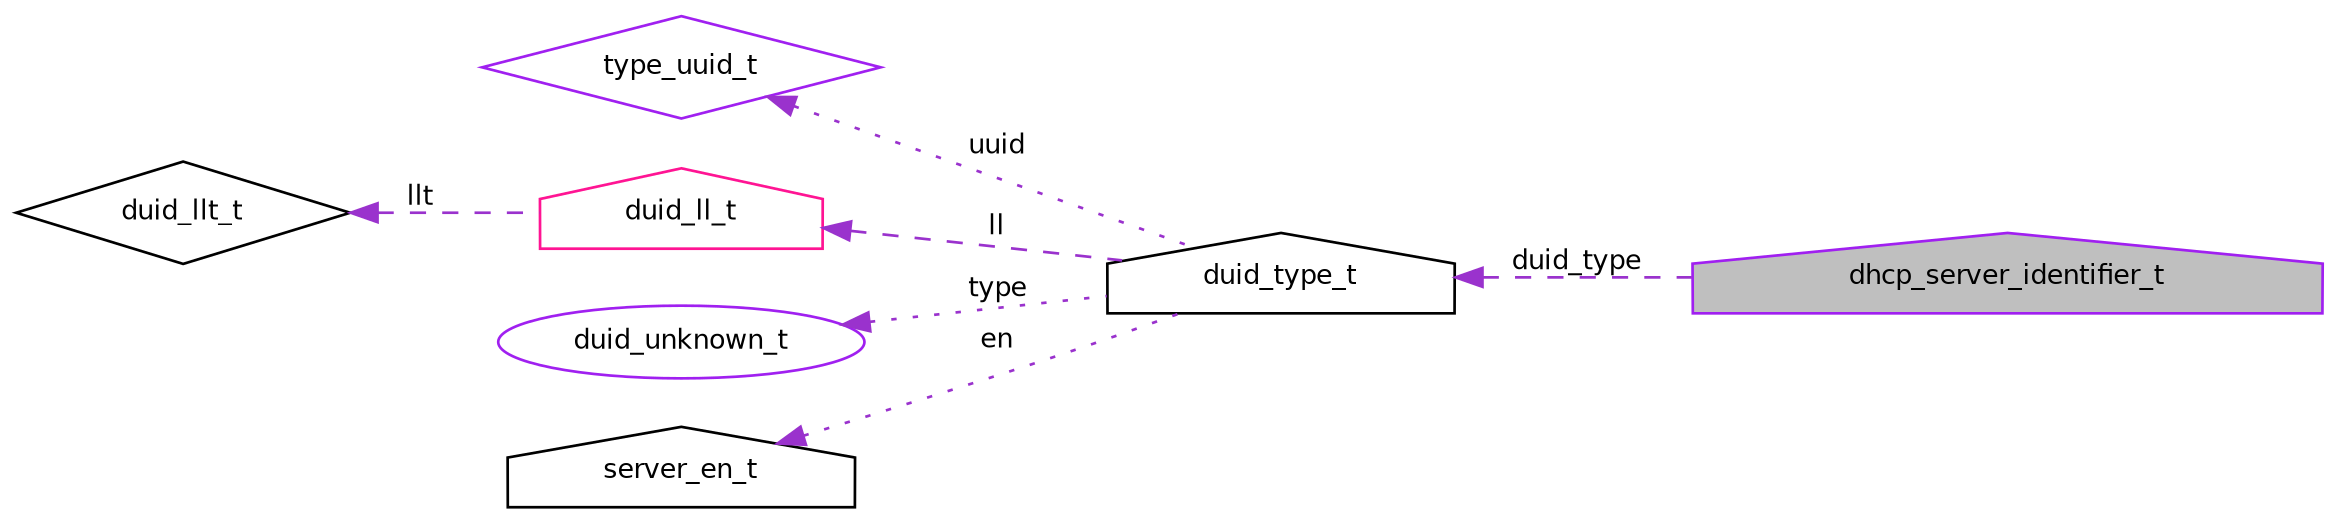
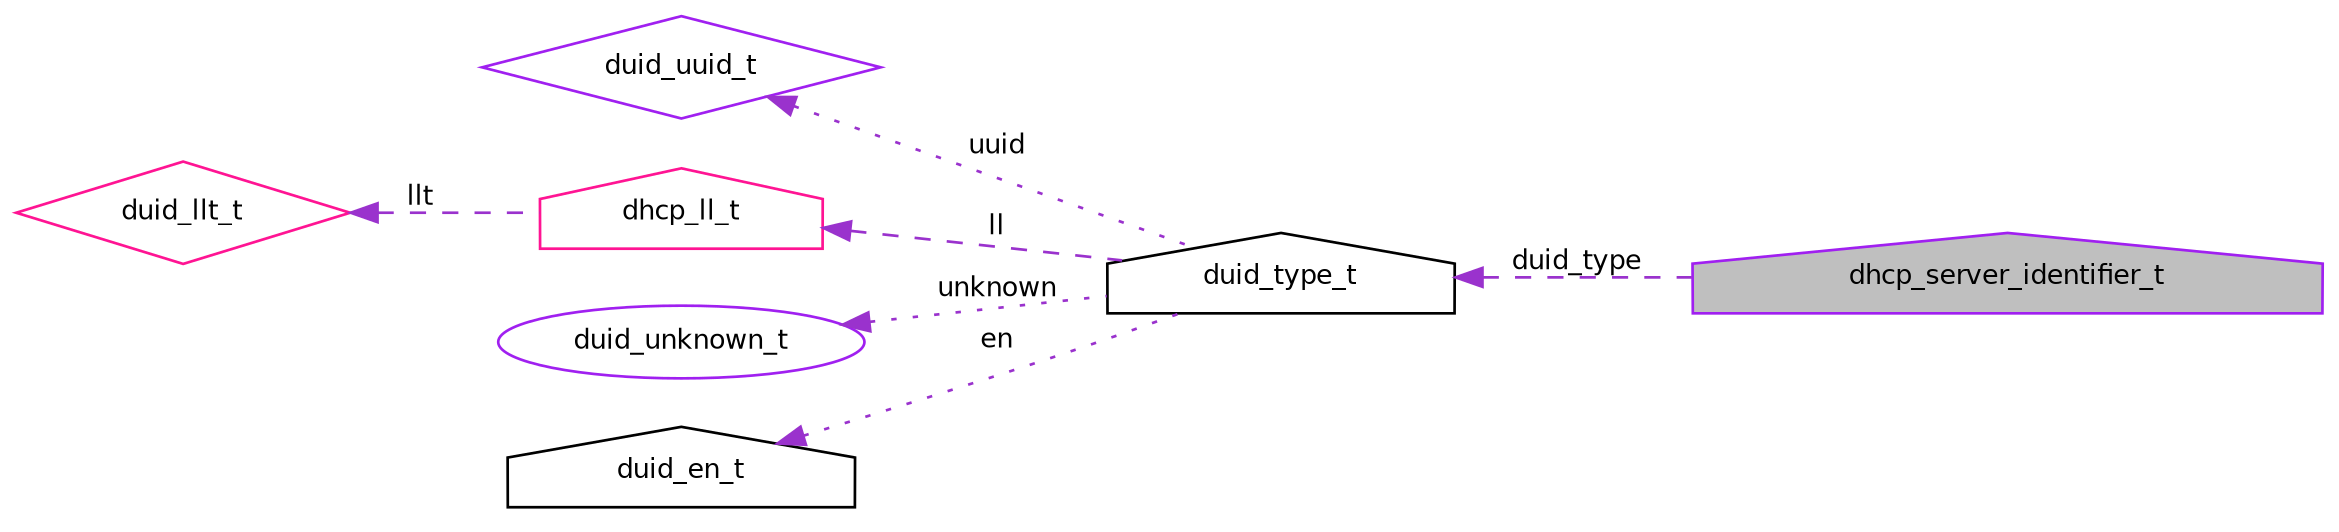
(681, 67) -> (681, 67)
(183, 213) -> (183, 213)
(681, 213) -> (681, 213)
(994, 290) -> (994, 290)
(681, 471) -> (681, 471)
